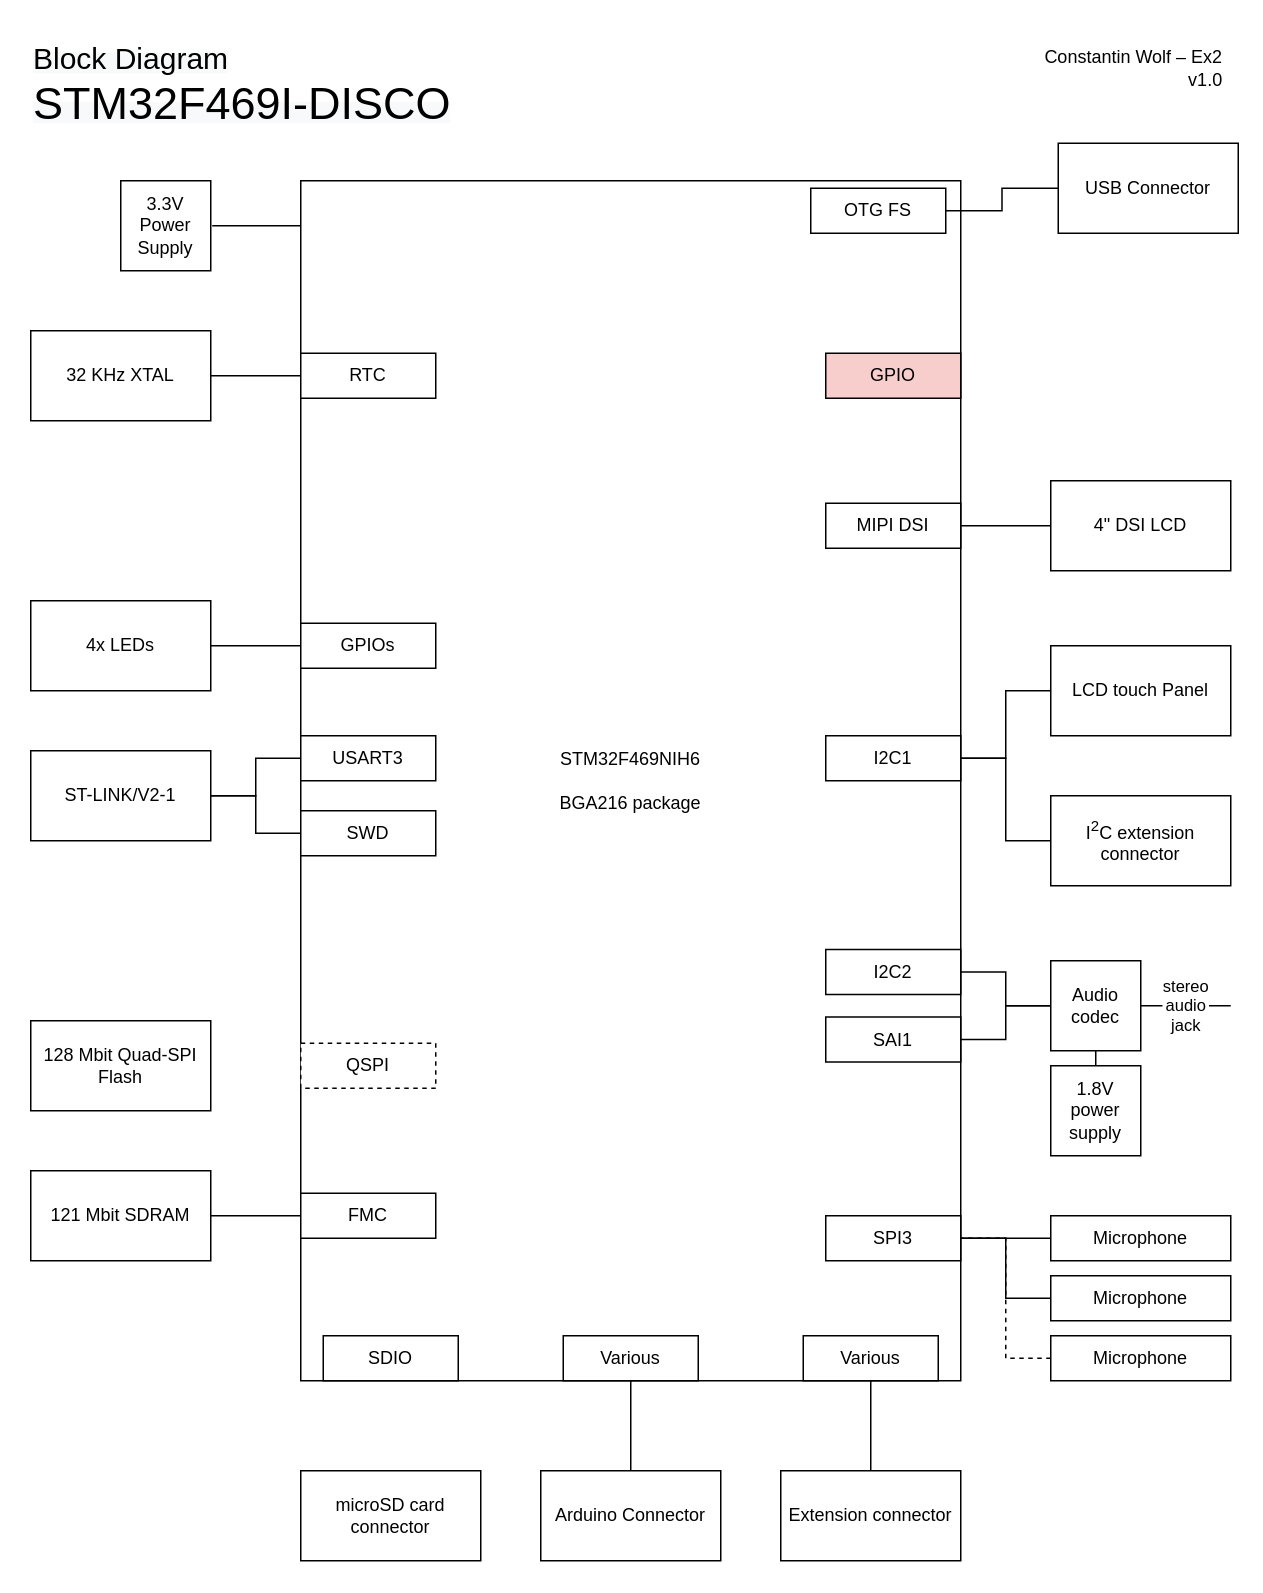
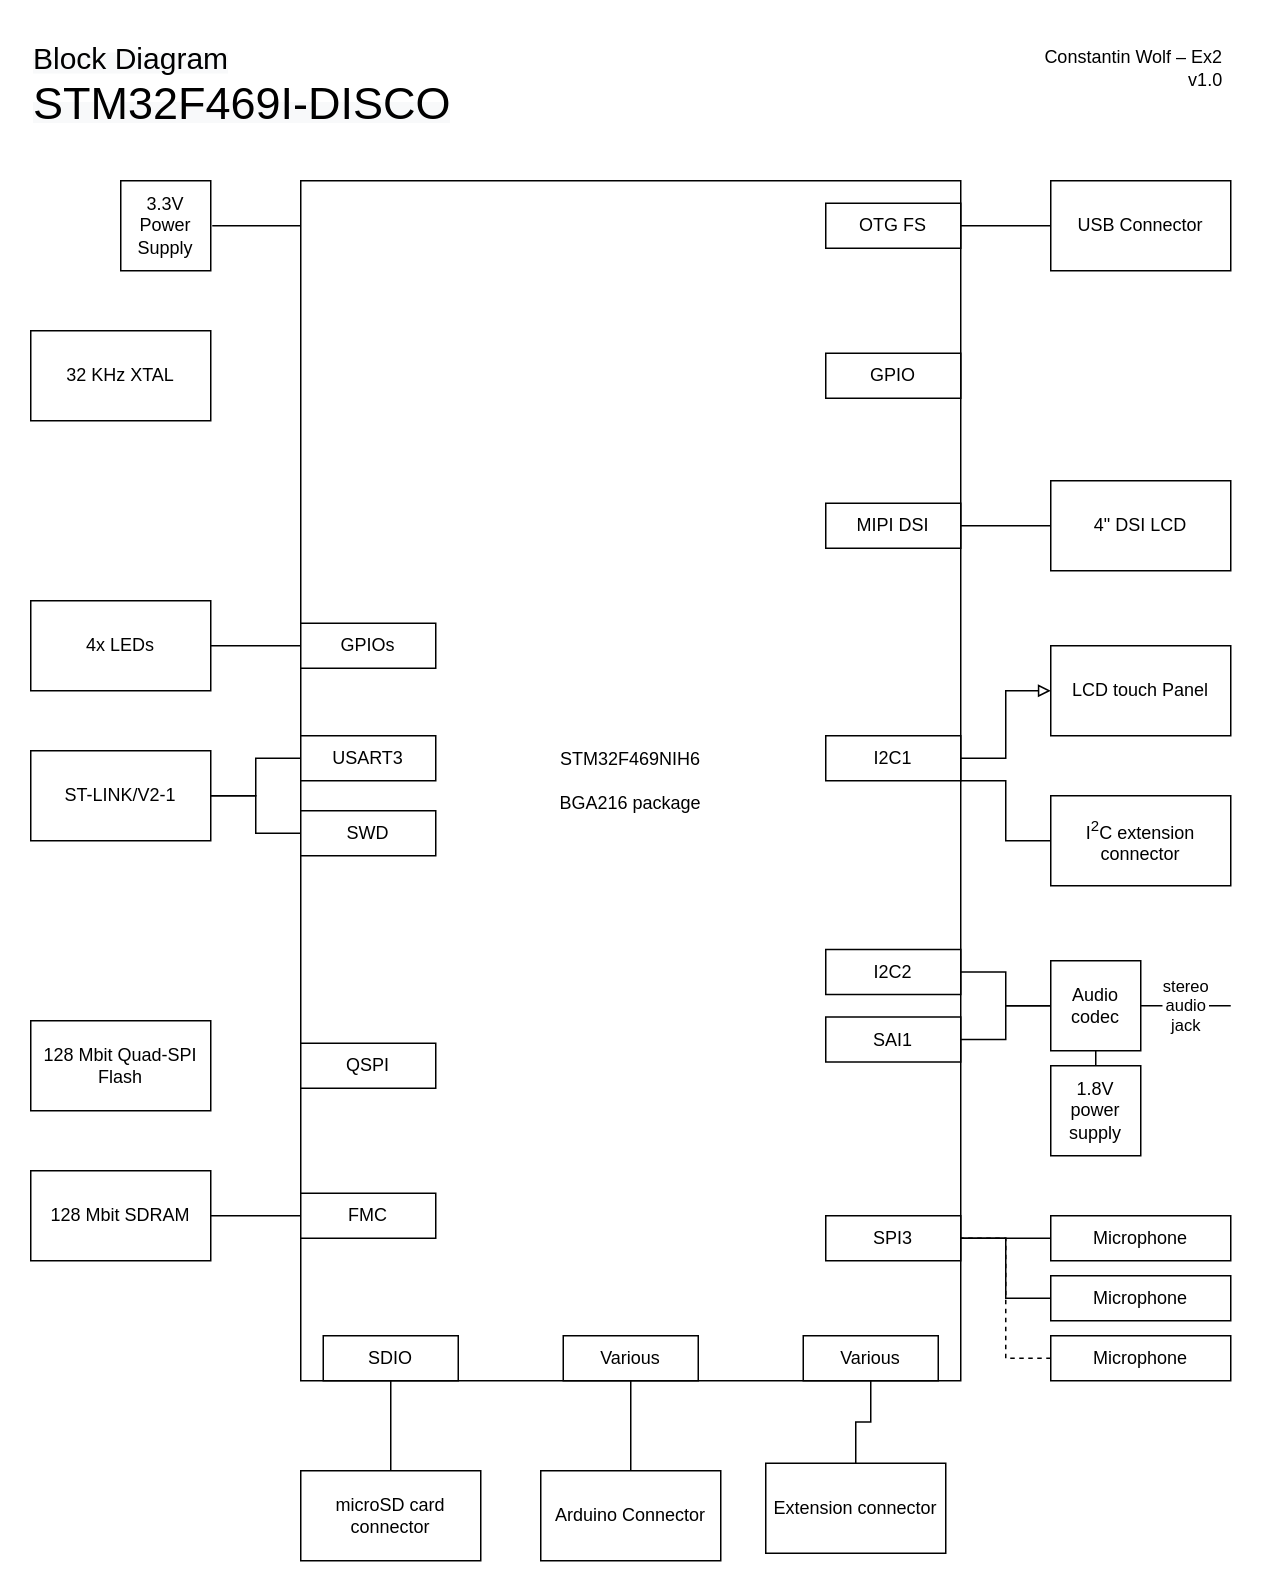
(1148, 188) -> (1141, 226)
(878, 211) -> (893, 226)
(256, 376) -> none
(368, 376) -> none
(893, 376) -> (893, 376)
(1042, 691) -> (1038, 691)
(1006, 771) -> (985, 781)
(368, 1066) -> (368, 1066)
(121, 1216) -> (121, 1216)
none -> (391, 1426)
(871, 1516) -> (856, 1508)
